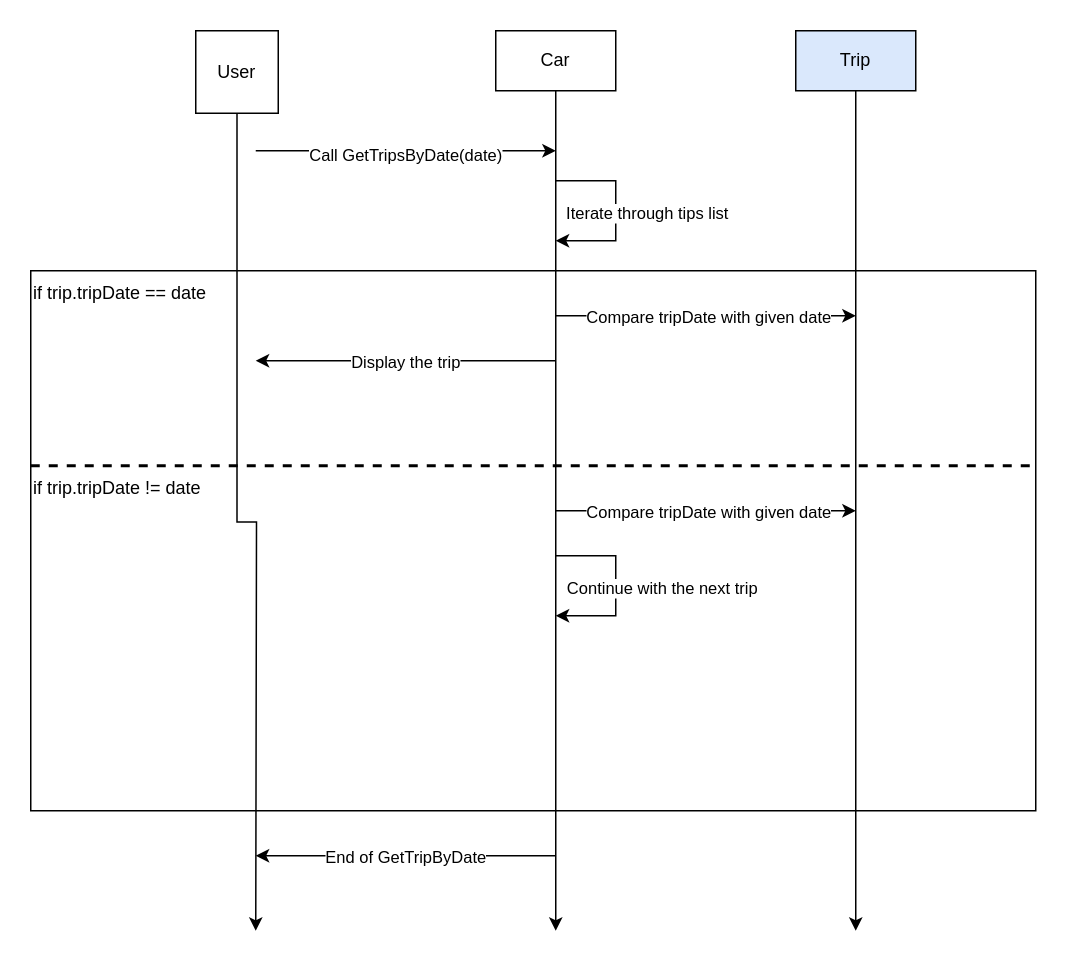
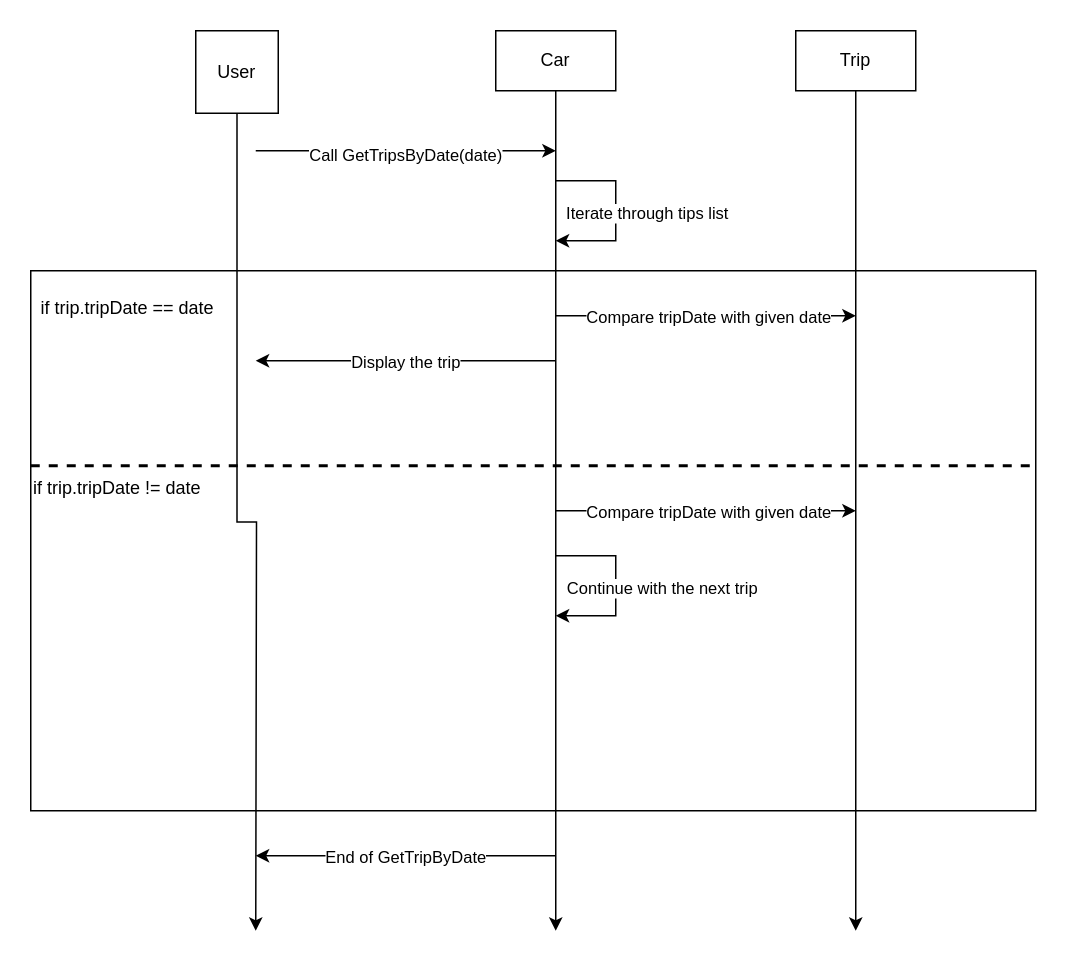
(856, 61) -> (856, 61)
(136, 293) -> (143, 308)
